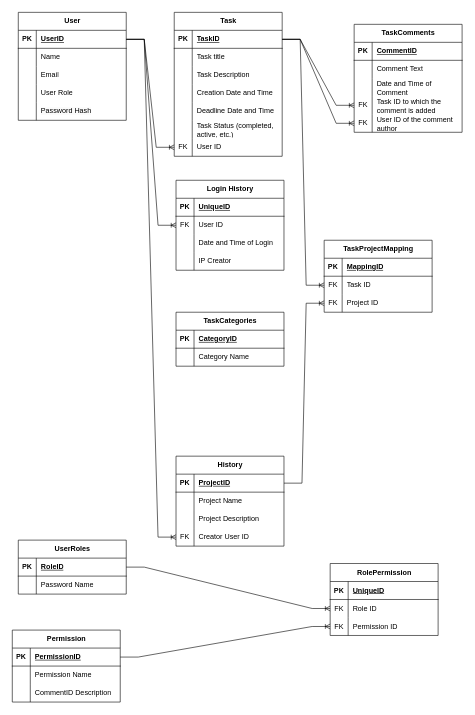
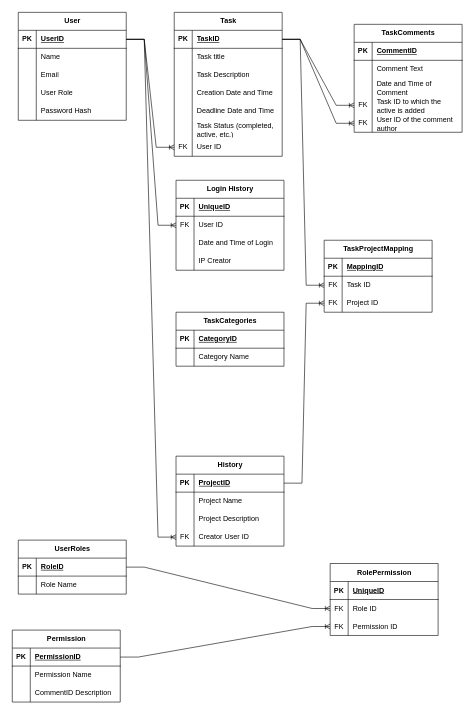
(420, 105) -> (420, 105)
(66, 585) -> (57, 585)
